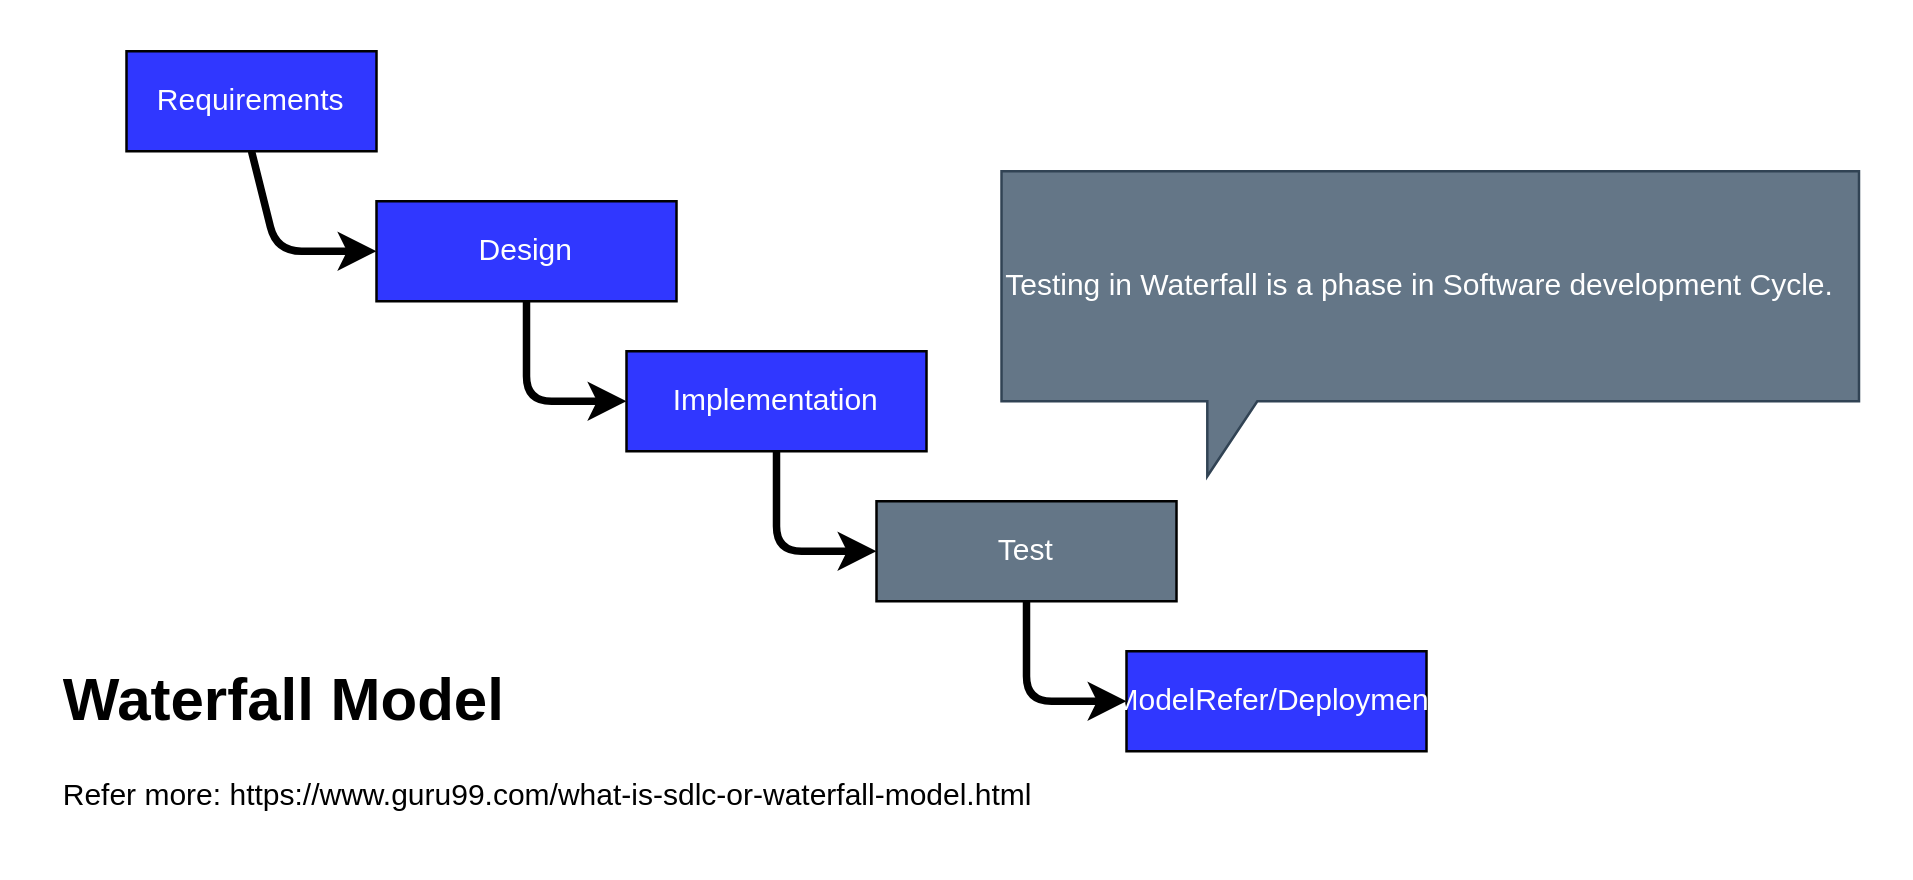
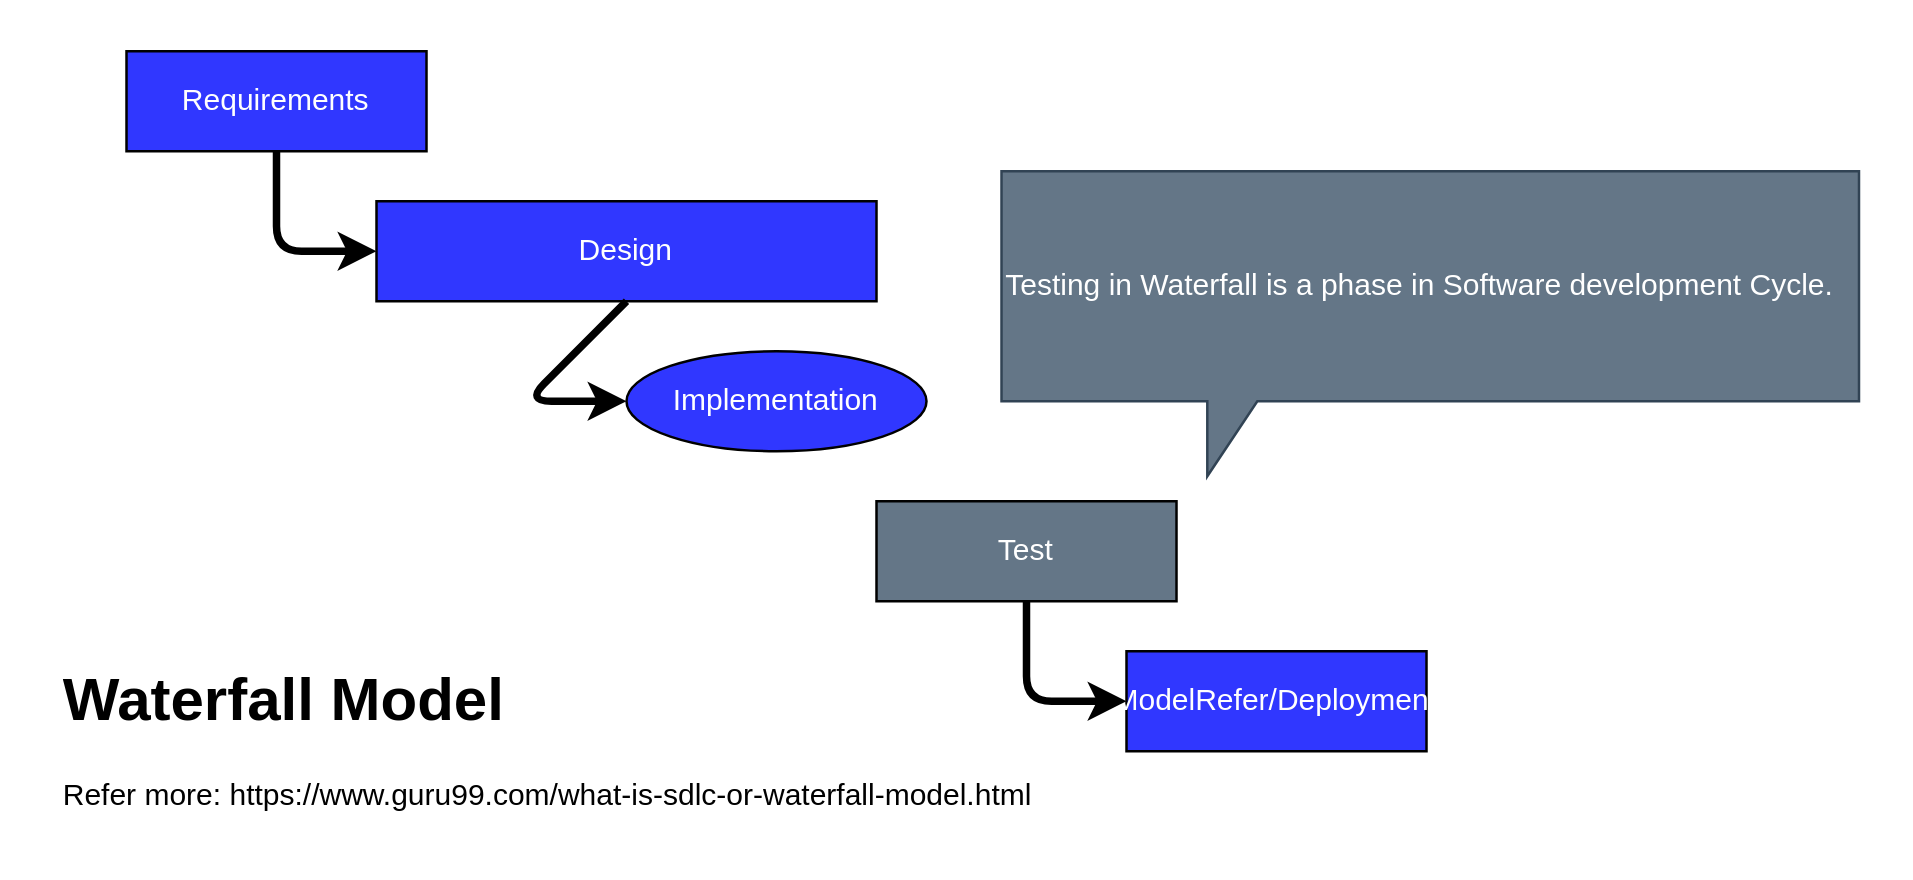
(251, 101) -> (276, 101)
(526, 251) -> (626, 251)
(776, 401) -> (776, 401)
(777, 531) -> none
